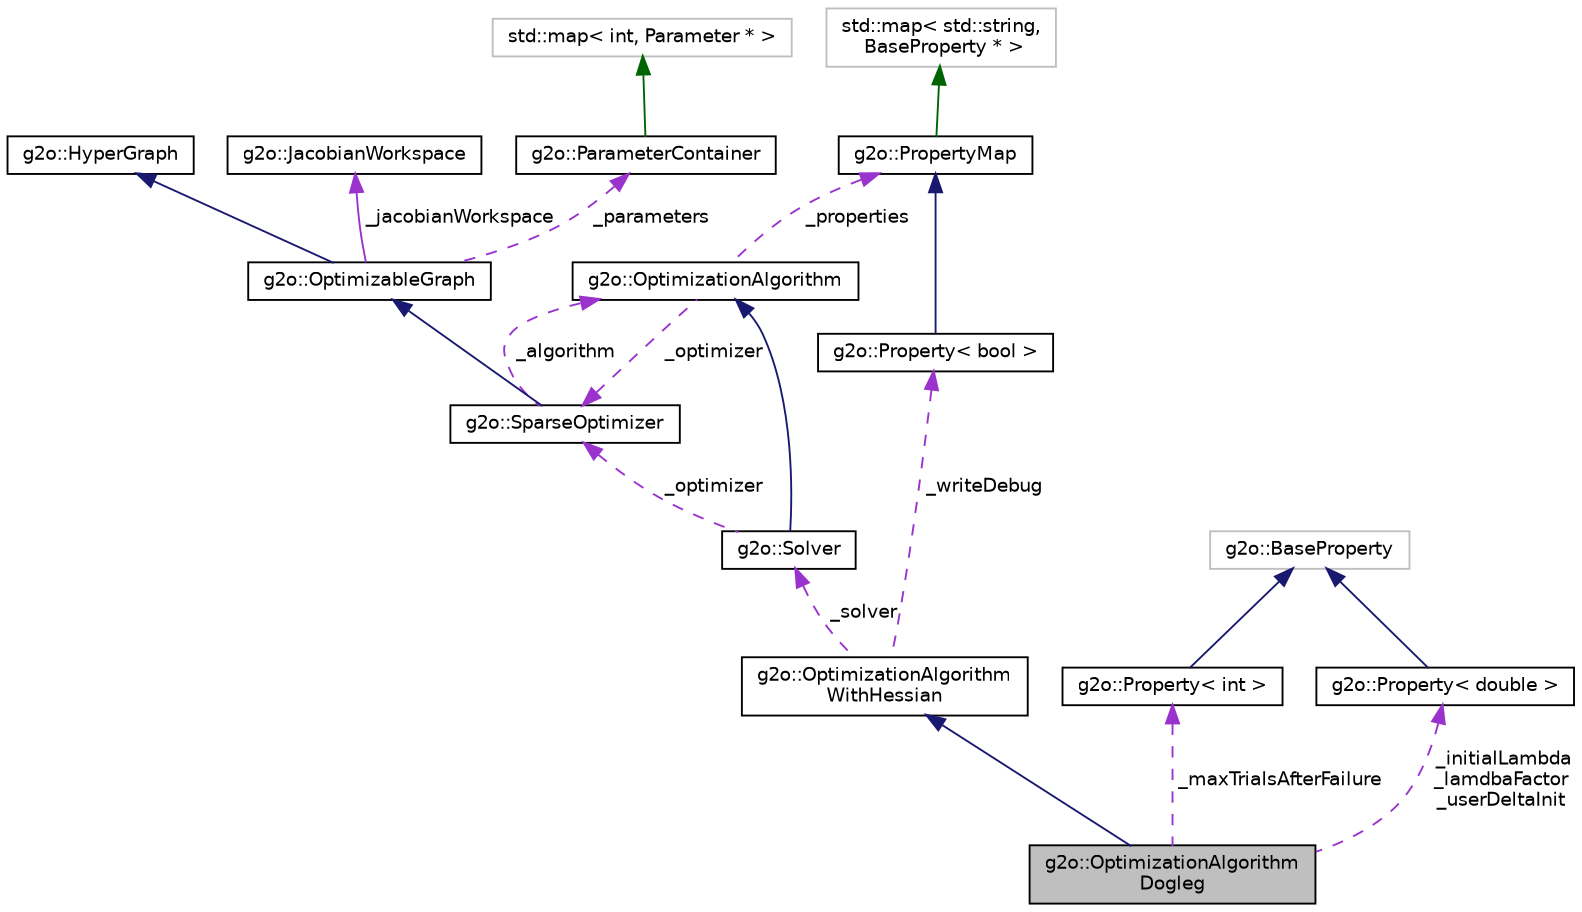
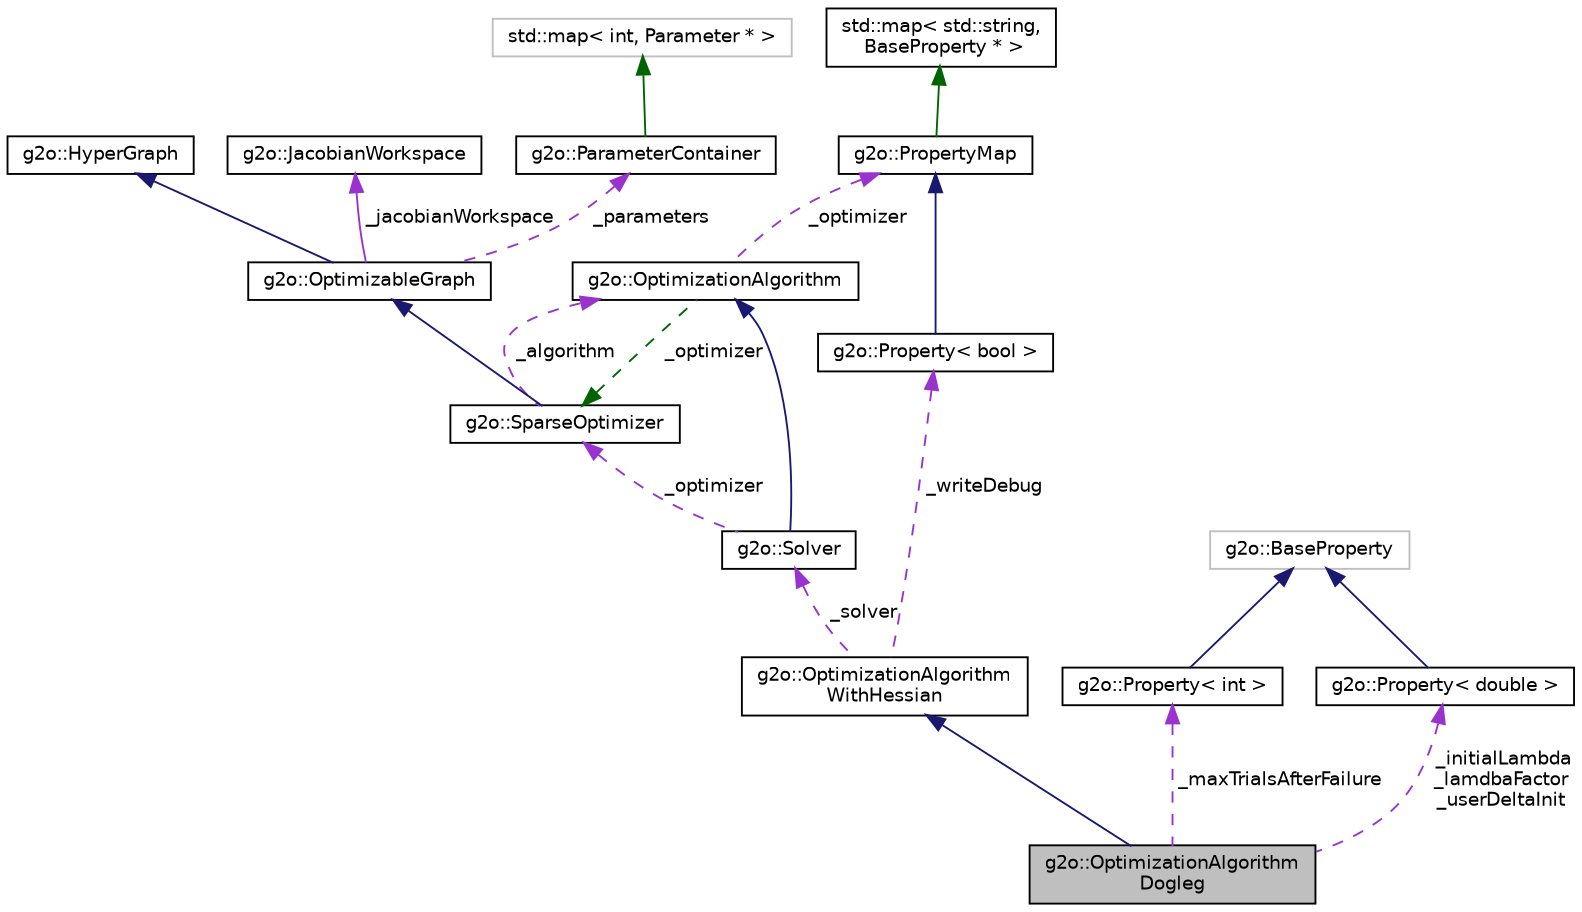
(941, 38) -> (941, 38)
(855, 218) -> (855, 218)
(646, 346) -> (646, 346)
